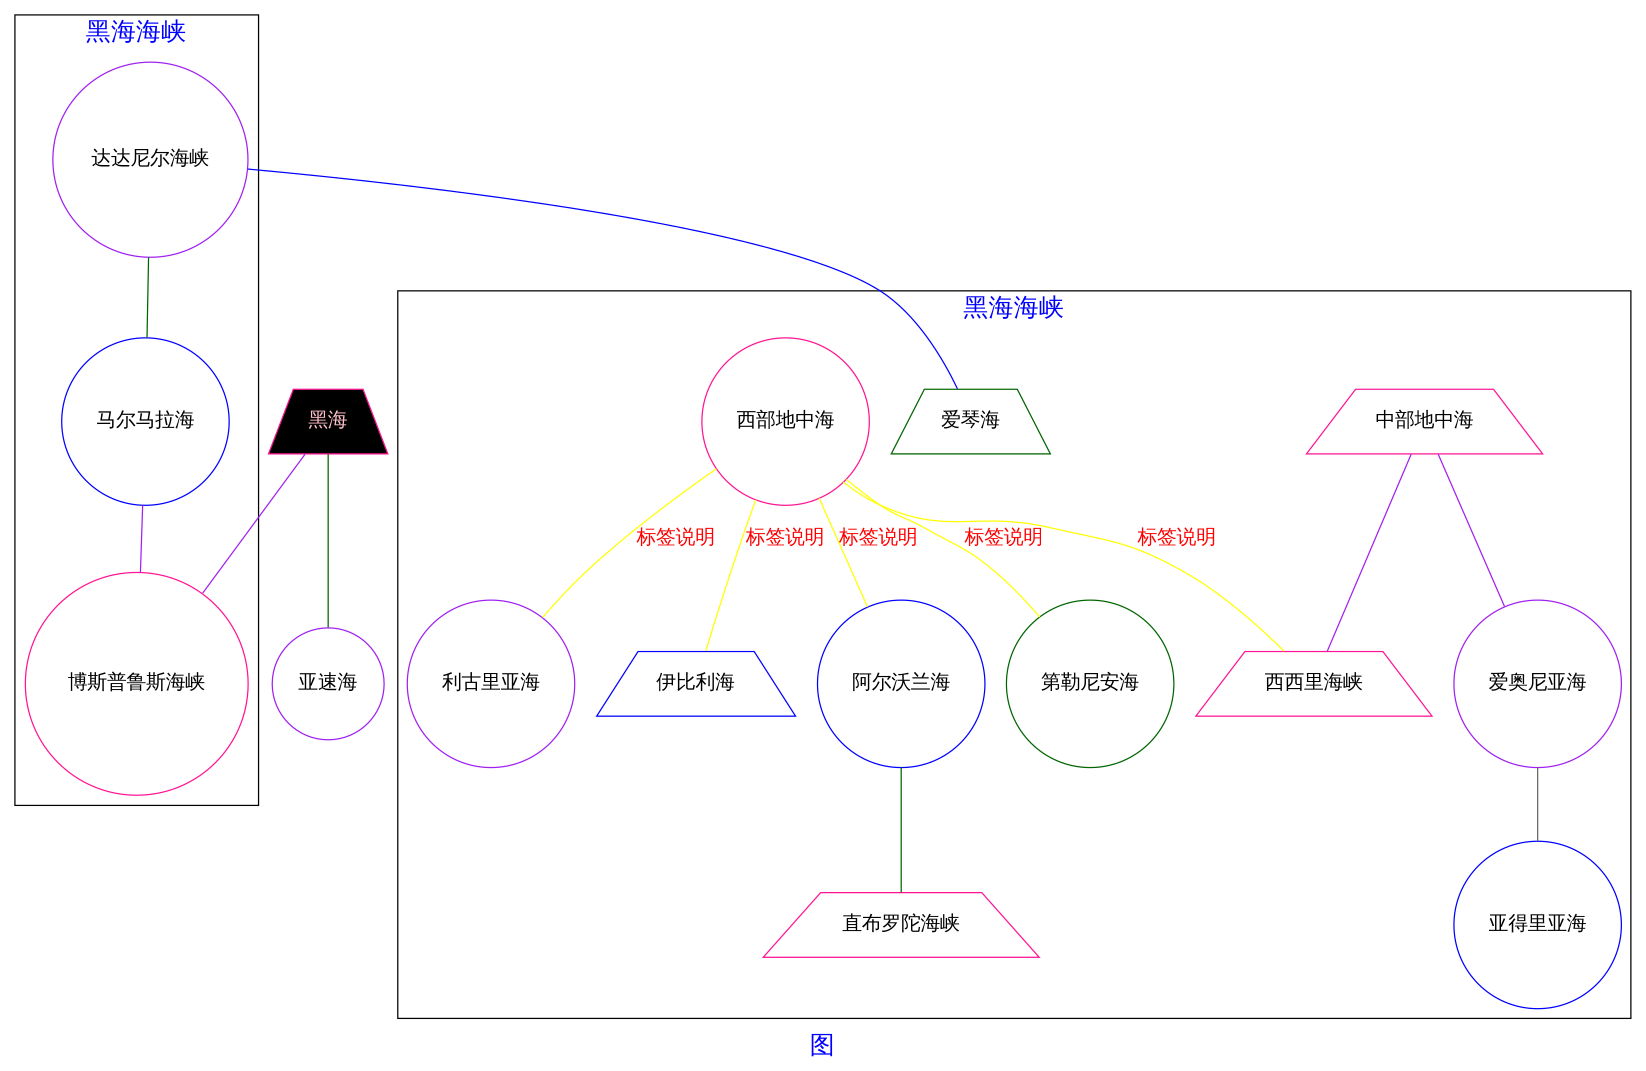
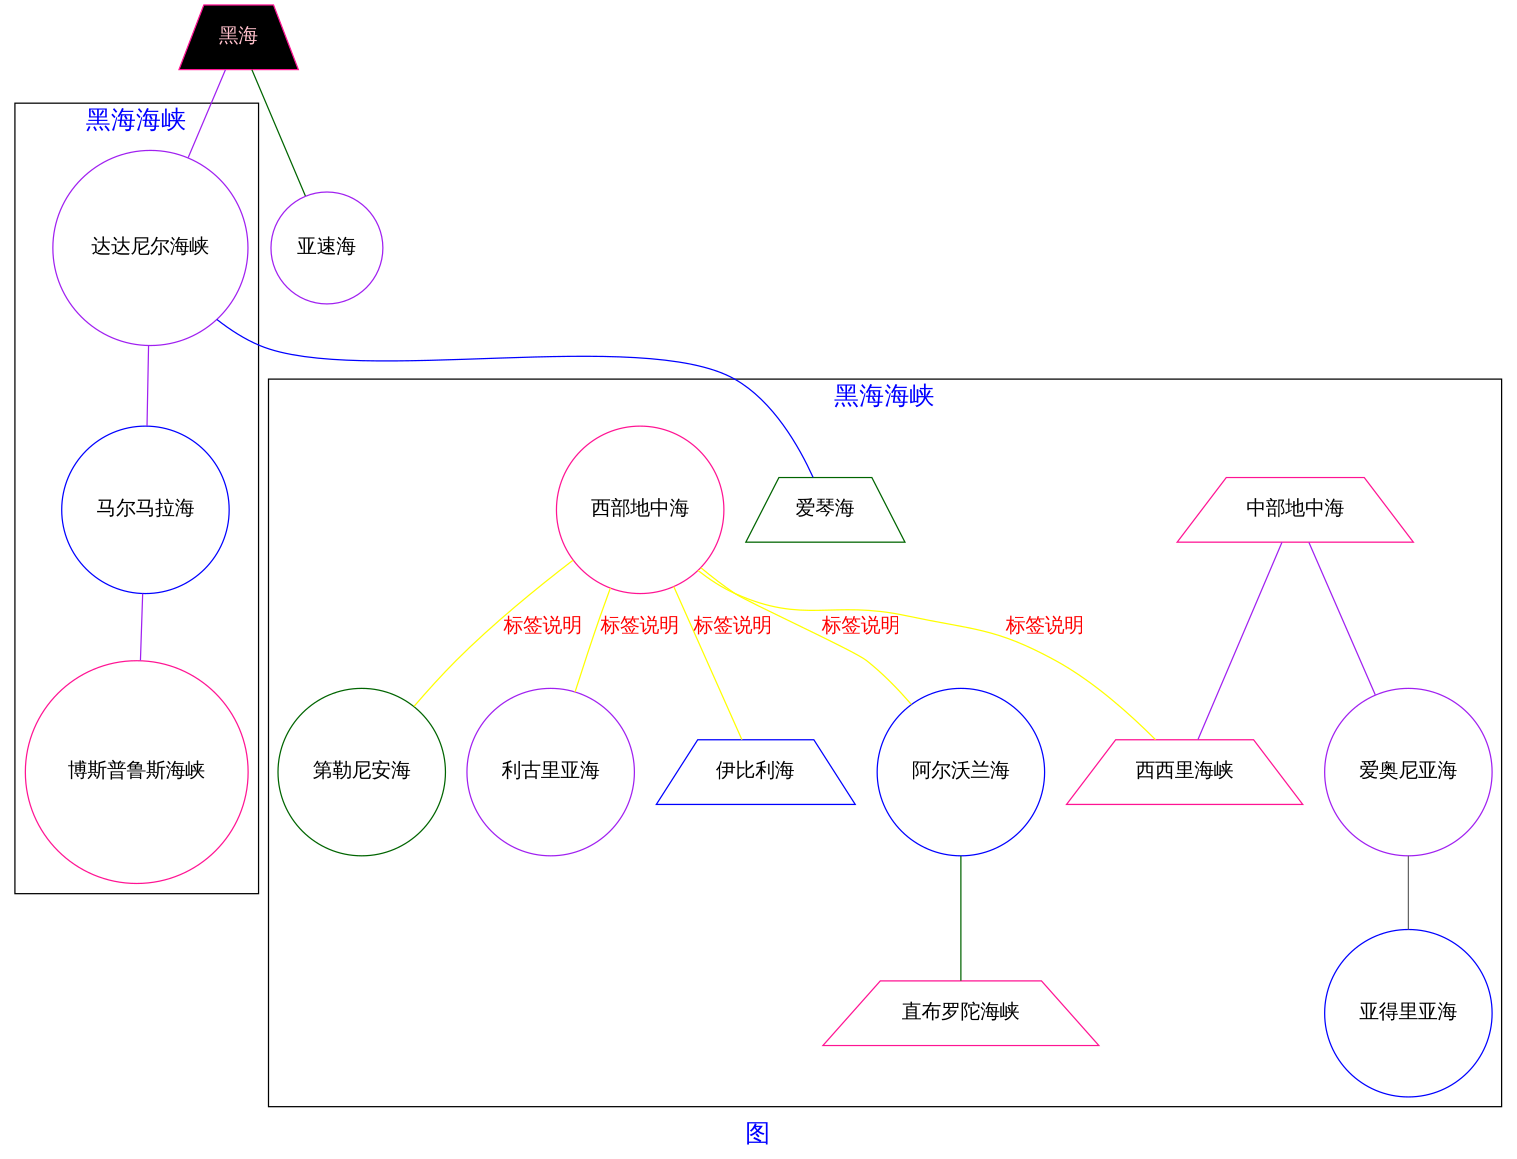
(148, 298) -> (148, 386)
(249, 531) -> (207, 114)
